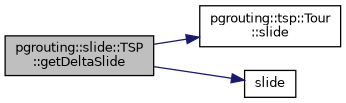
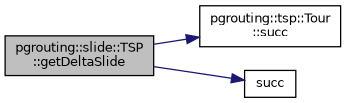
(270, 26) -> (270, 26)
(270, 84) -> (270, 84)
